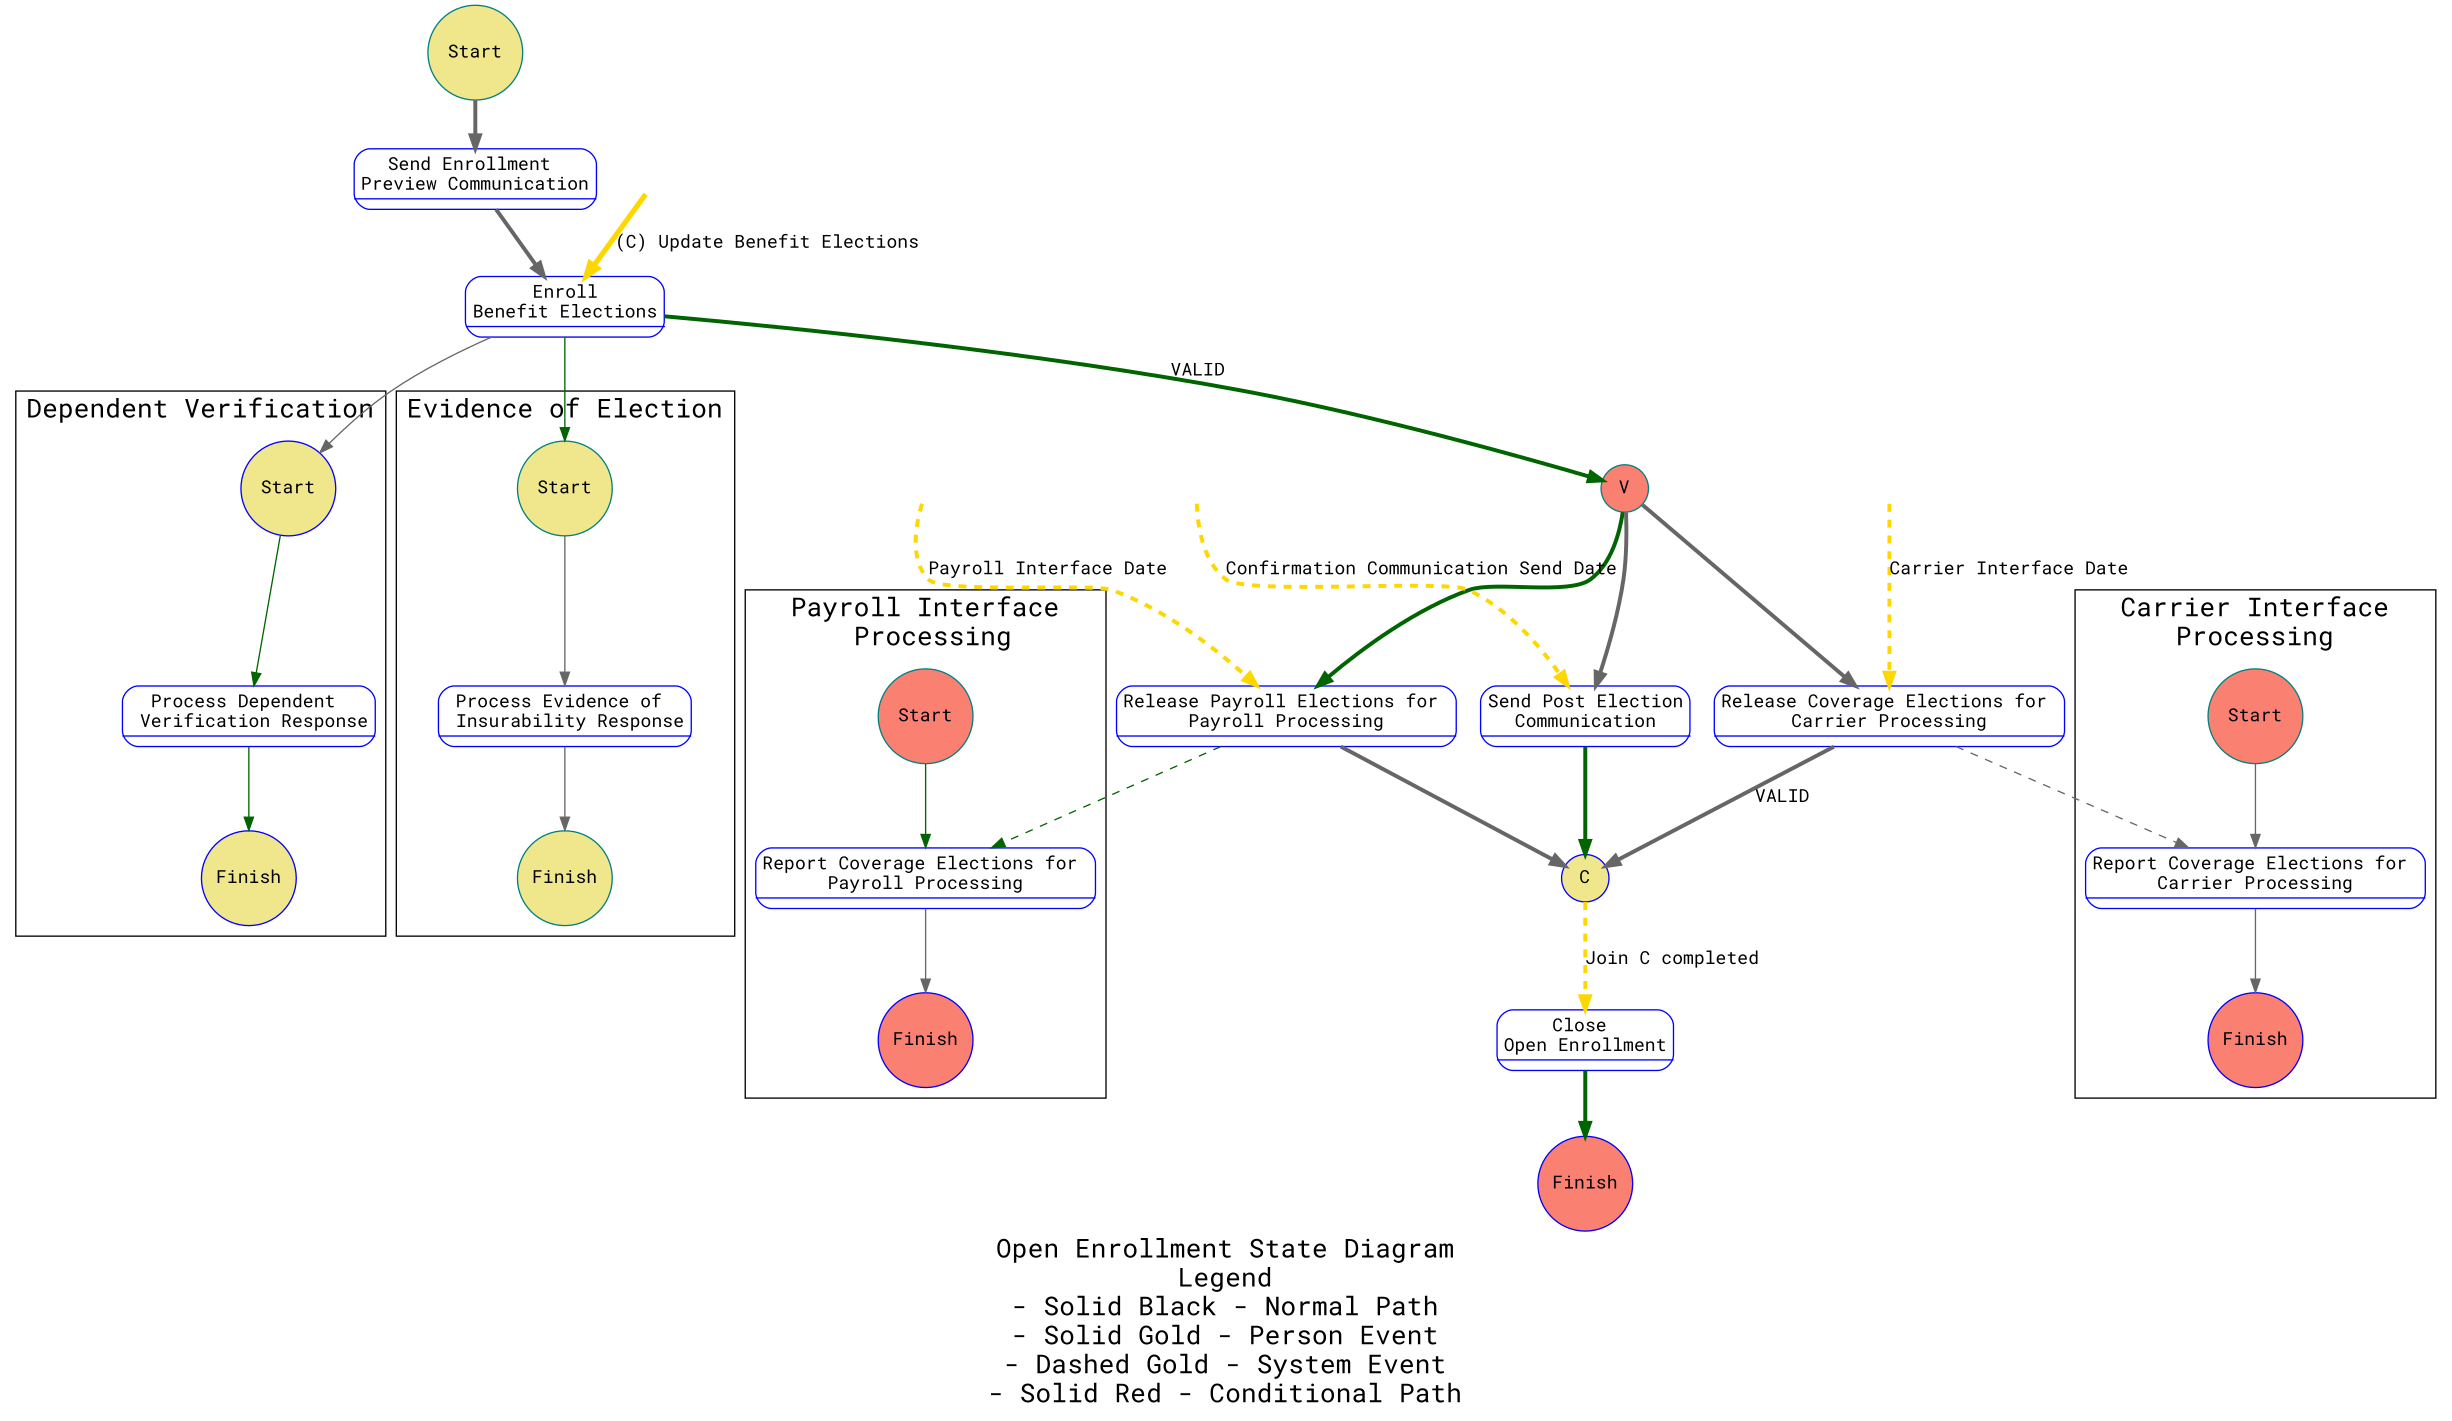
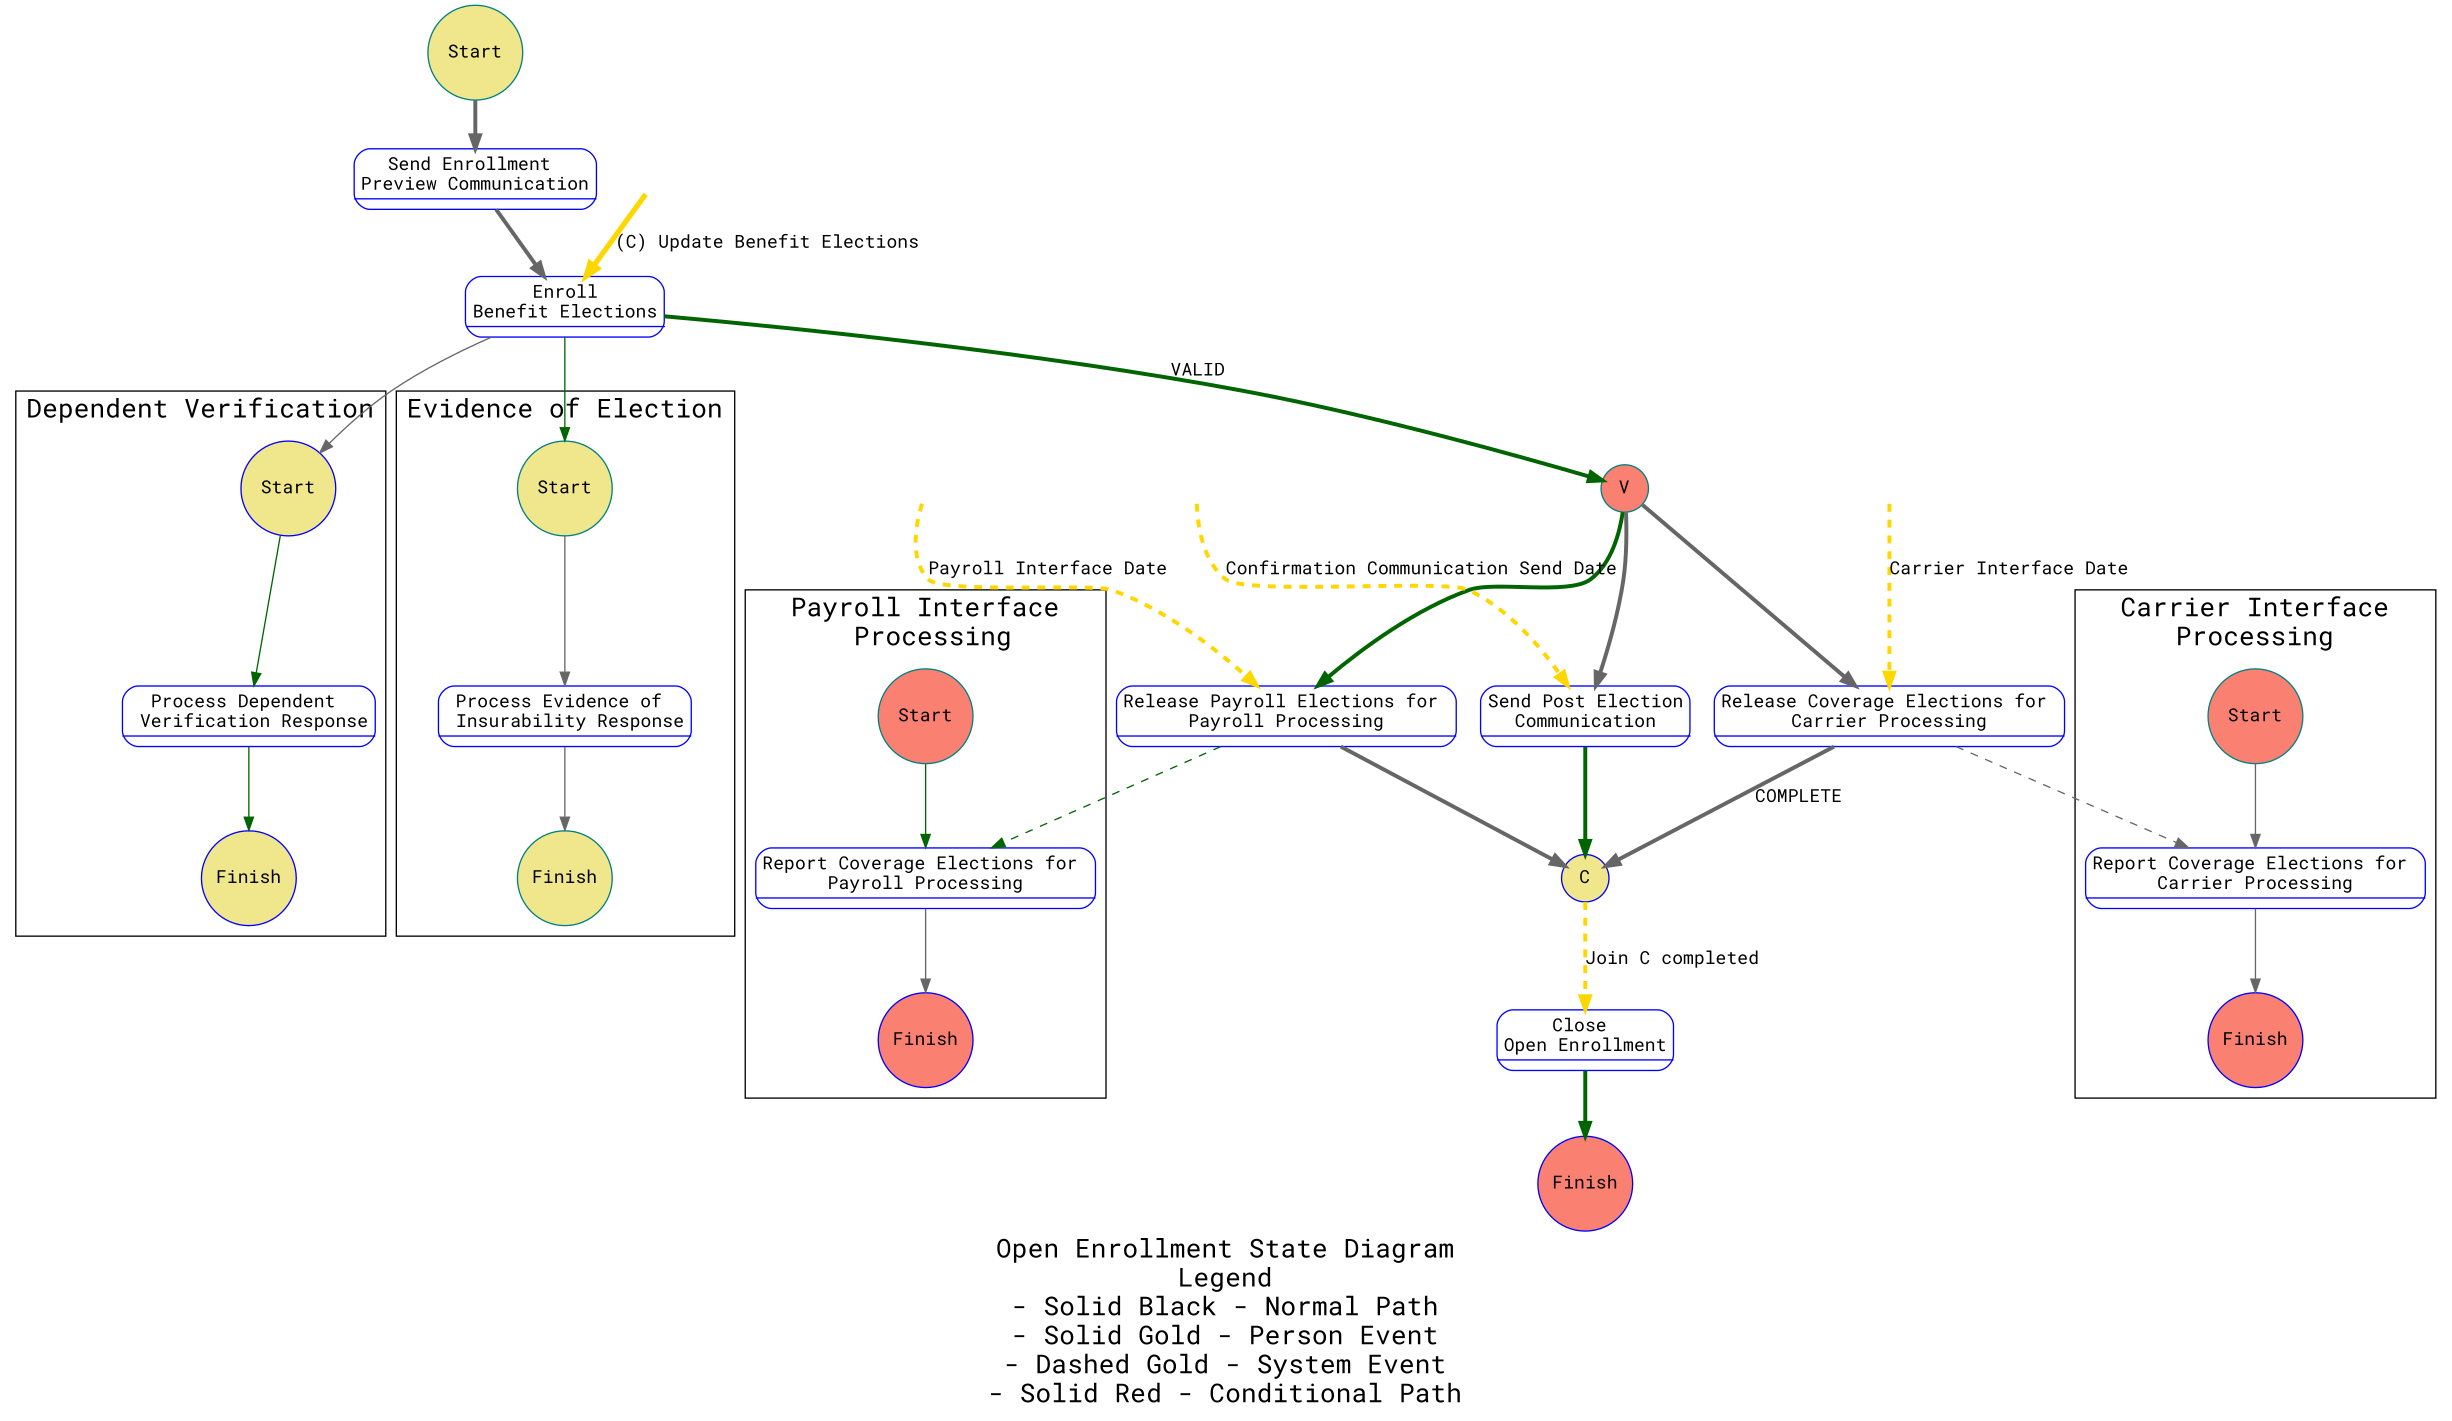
(1783, 797) -> (1799, 797)
